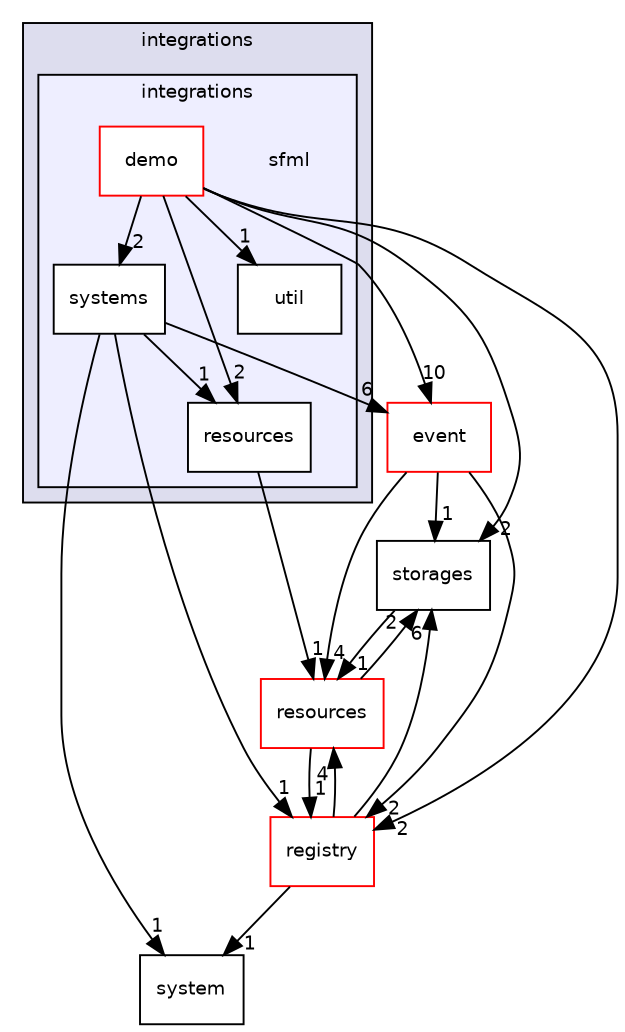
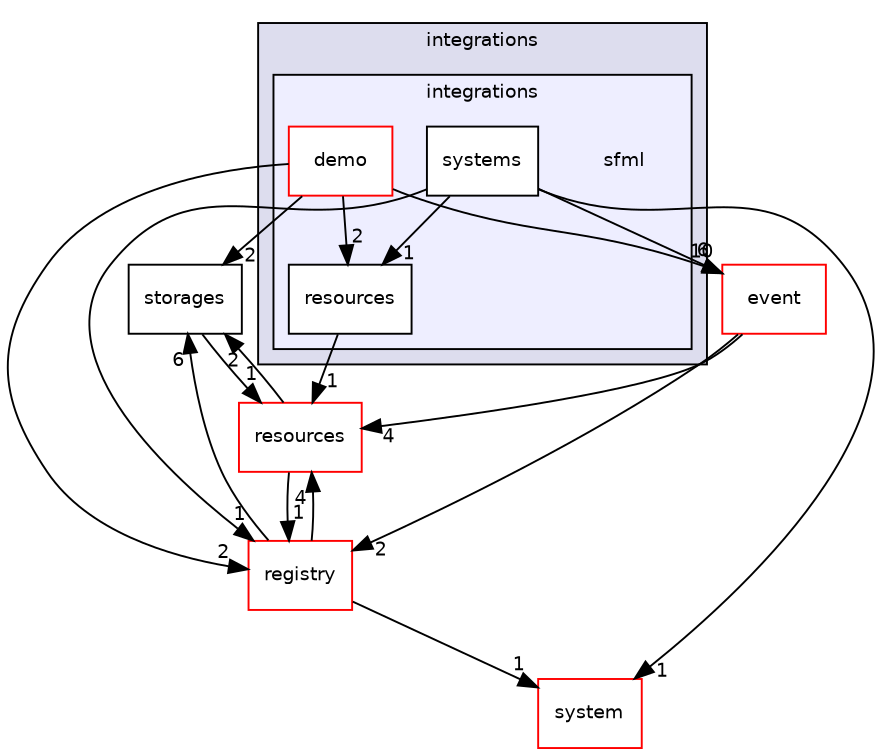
(133, 221) -> none
(290, 299) -> none
(437, 497) -> none
(192, 990) -> (590, 714)
